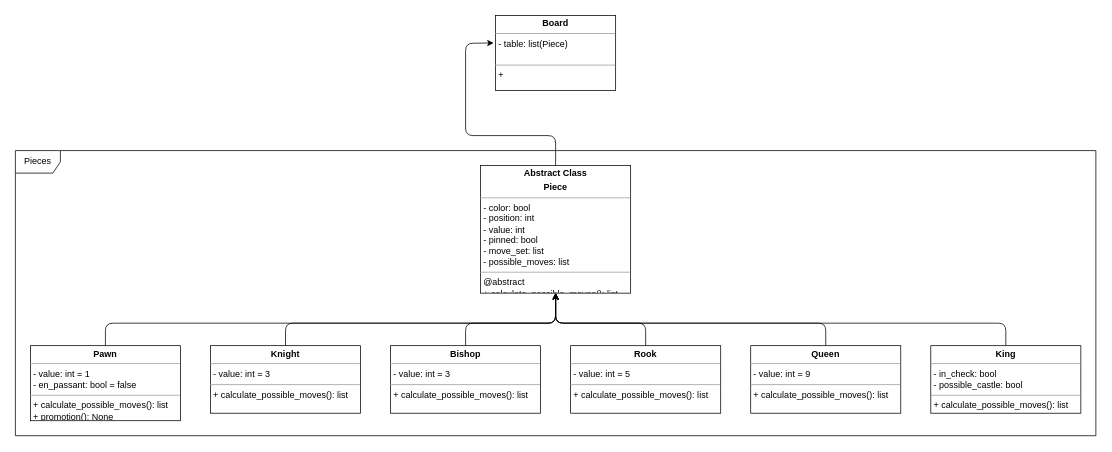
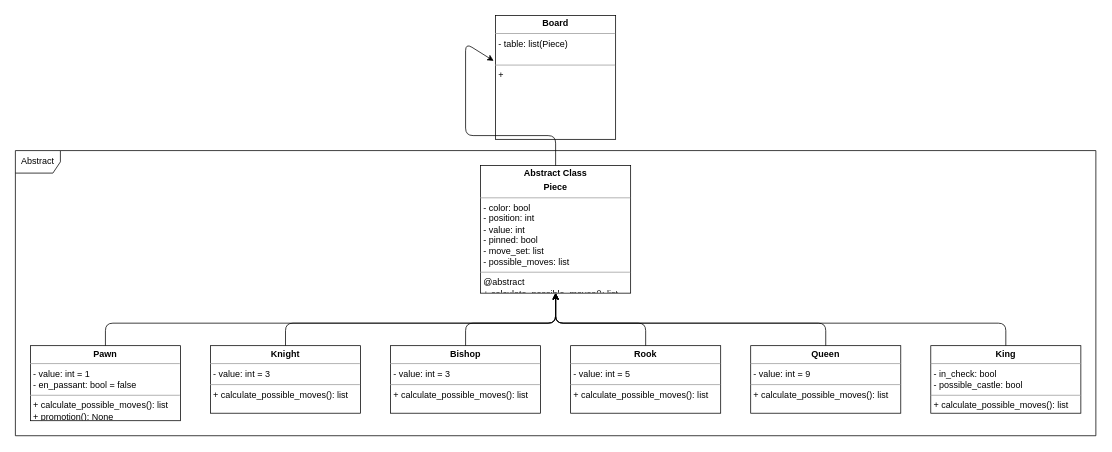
(555, 53) -> (555, 77)
(38, 162) -> (38, 162)
